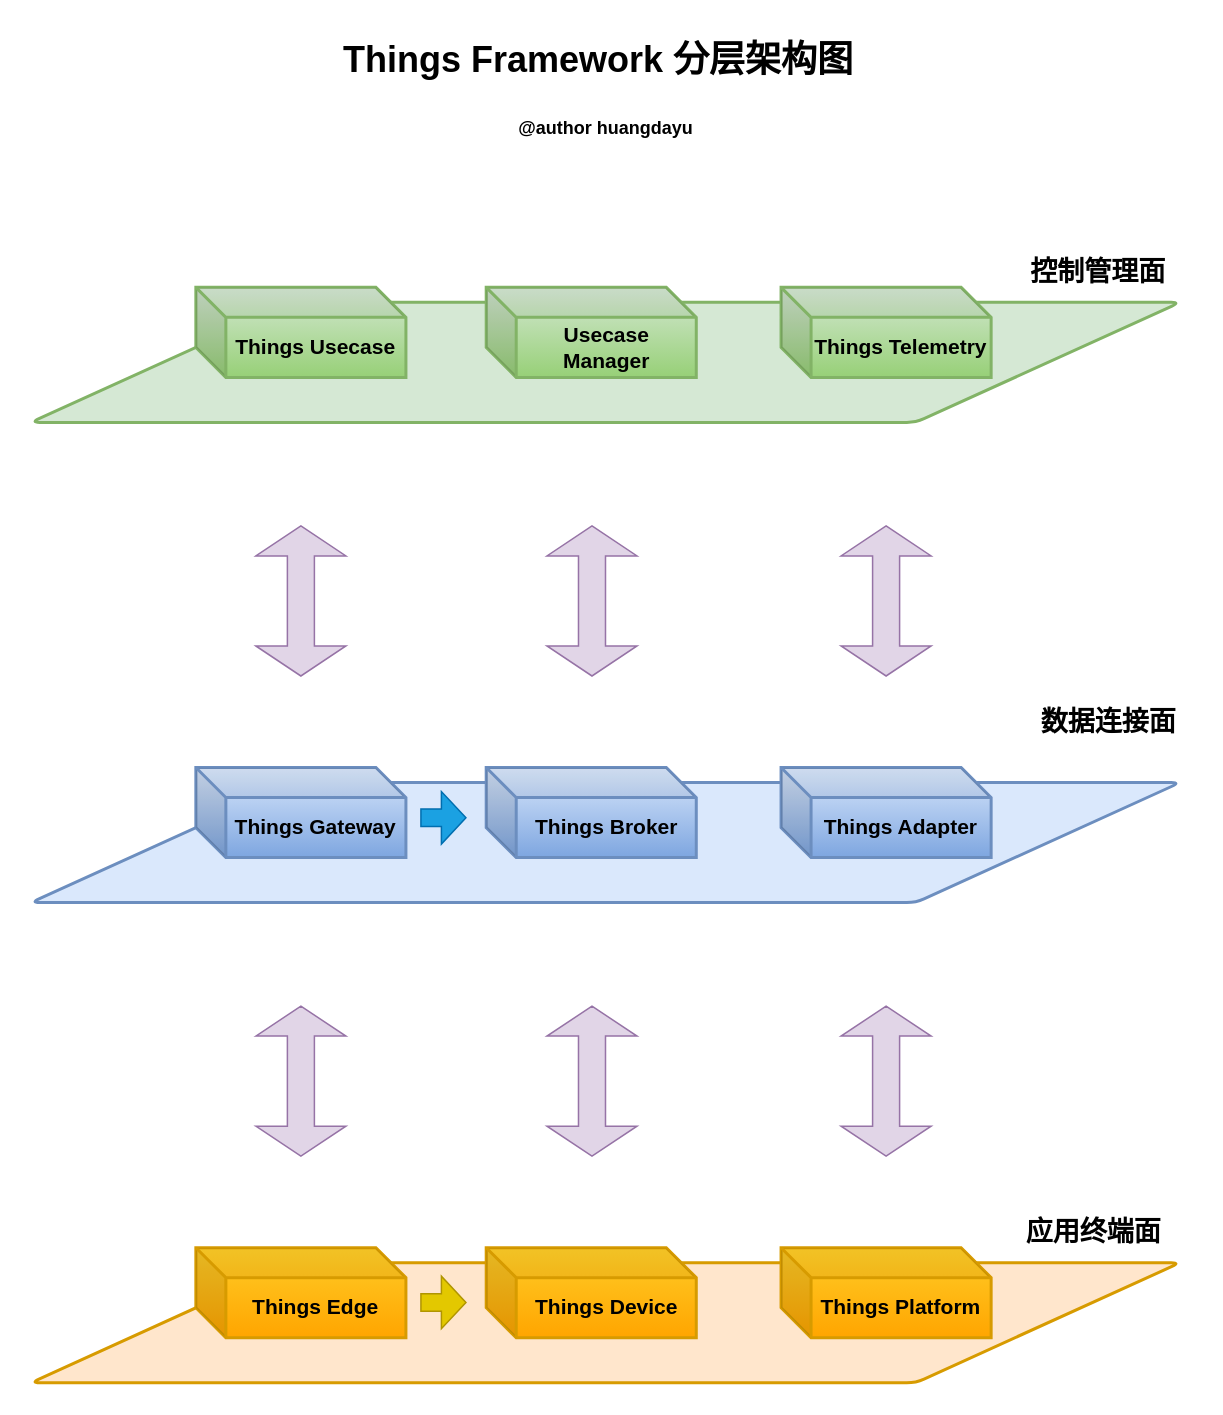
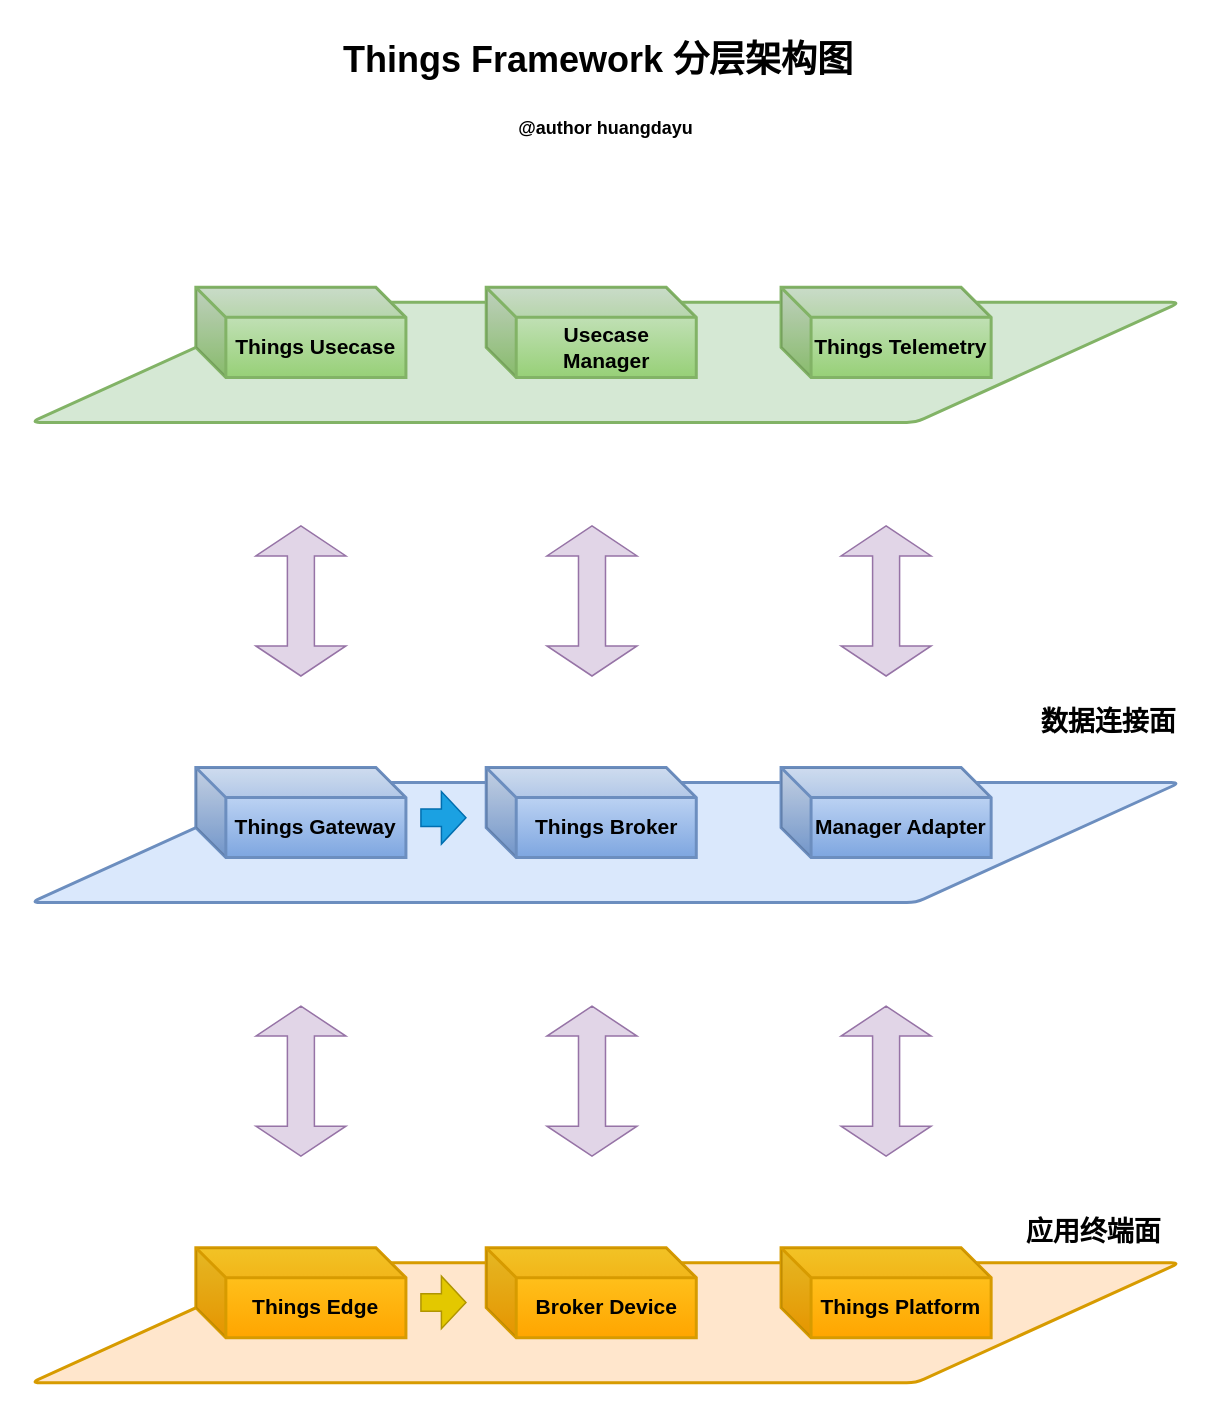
(1097, 272) -> none
(901, 827) -> (901, 827)
(607, 1307) -> (607, 1307)
